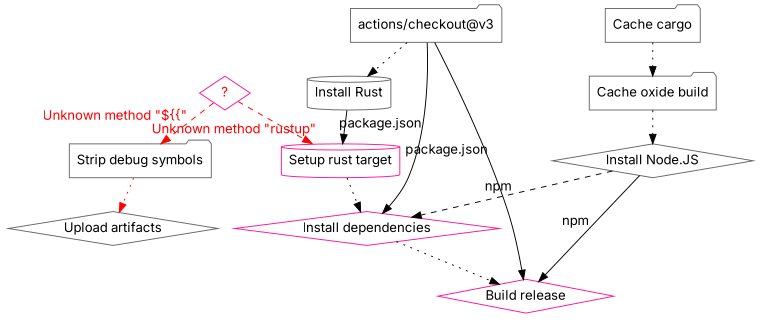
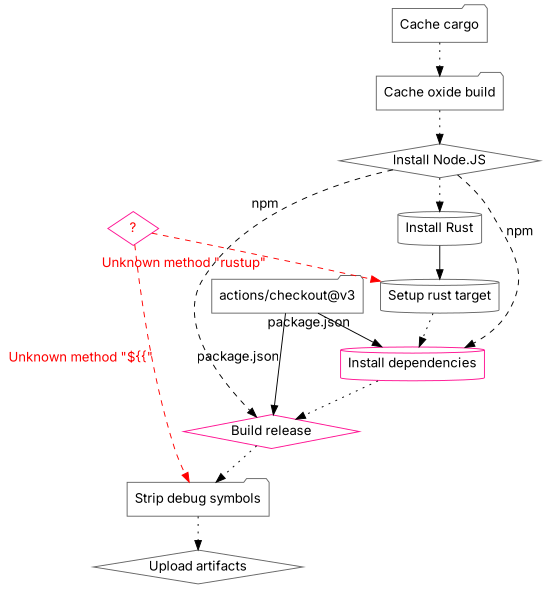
(391, 56) -> (440, 190)
(341, 161) -> (440, 296)
(128, 191) -> (198, 529)
(592, 225) -> (234, 244)
(367, 228) -> (413, 364)
none -> (240, 461)
